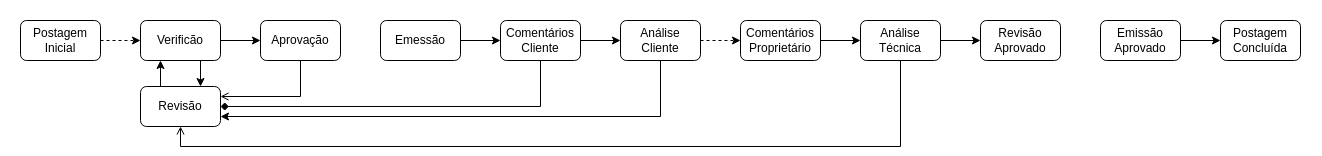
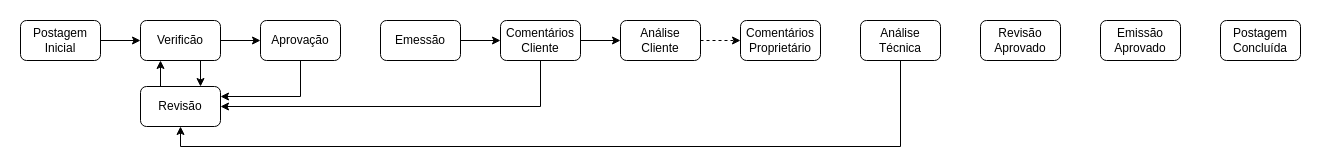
(117, 41) -> (117, 41)
(837, 41) -> none
(957, 41) -> none
(1197, 41) -> none
(226, 97) -> (228, 97)
(229, 107) -> (228, 107)
(472, 117) -> none
(181, 132) -> (181, 134)
